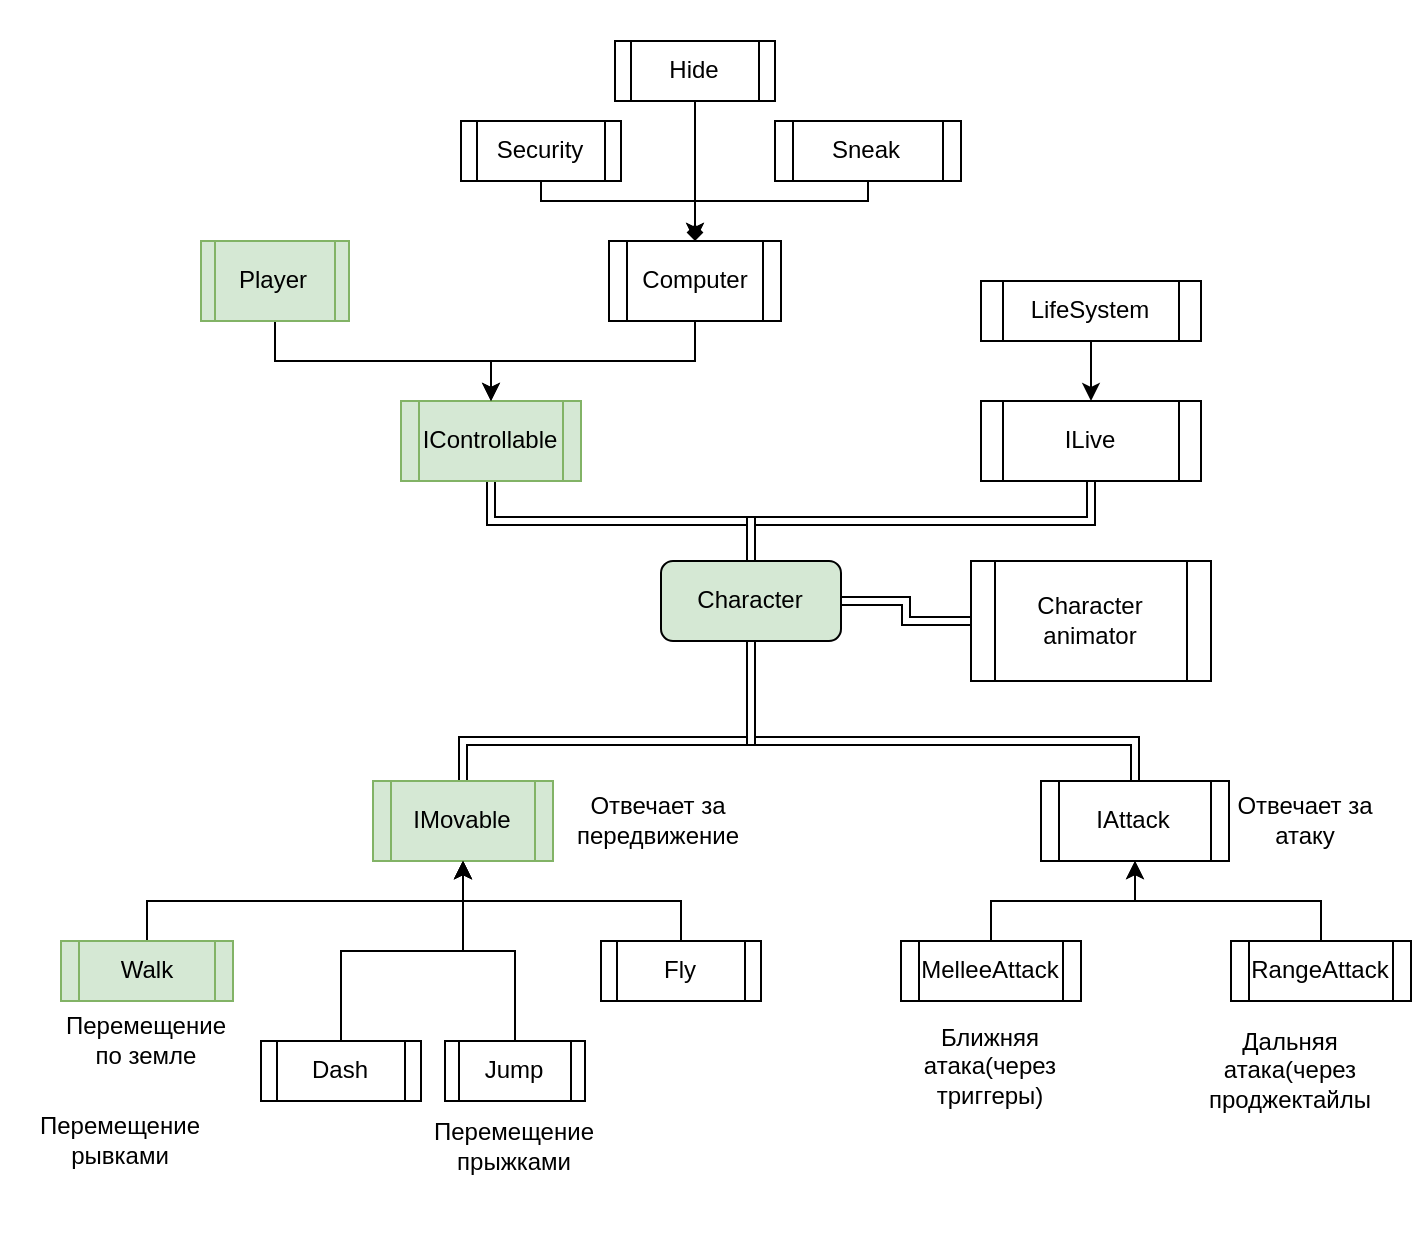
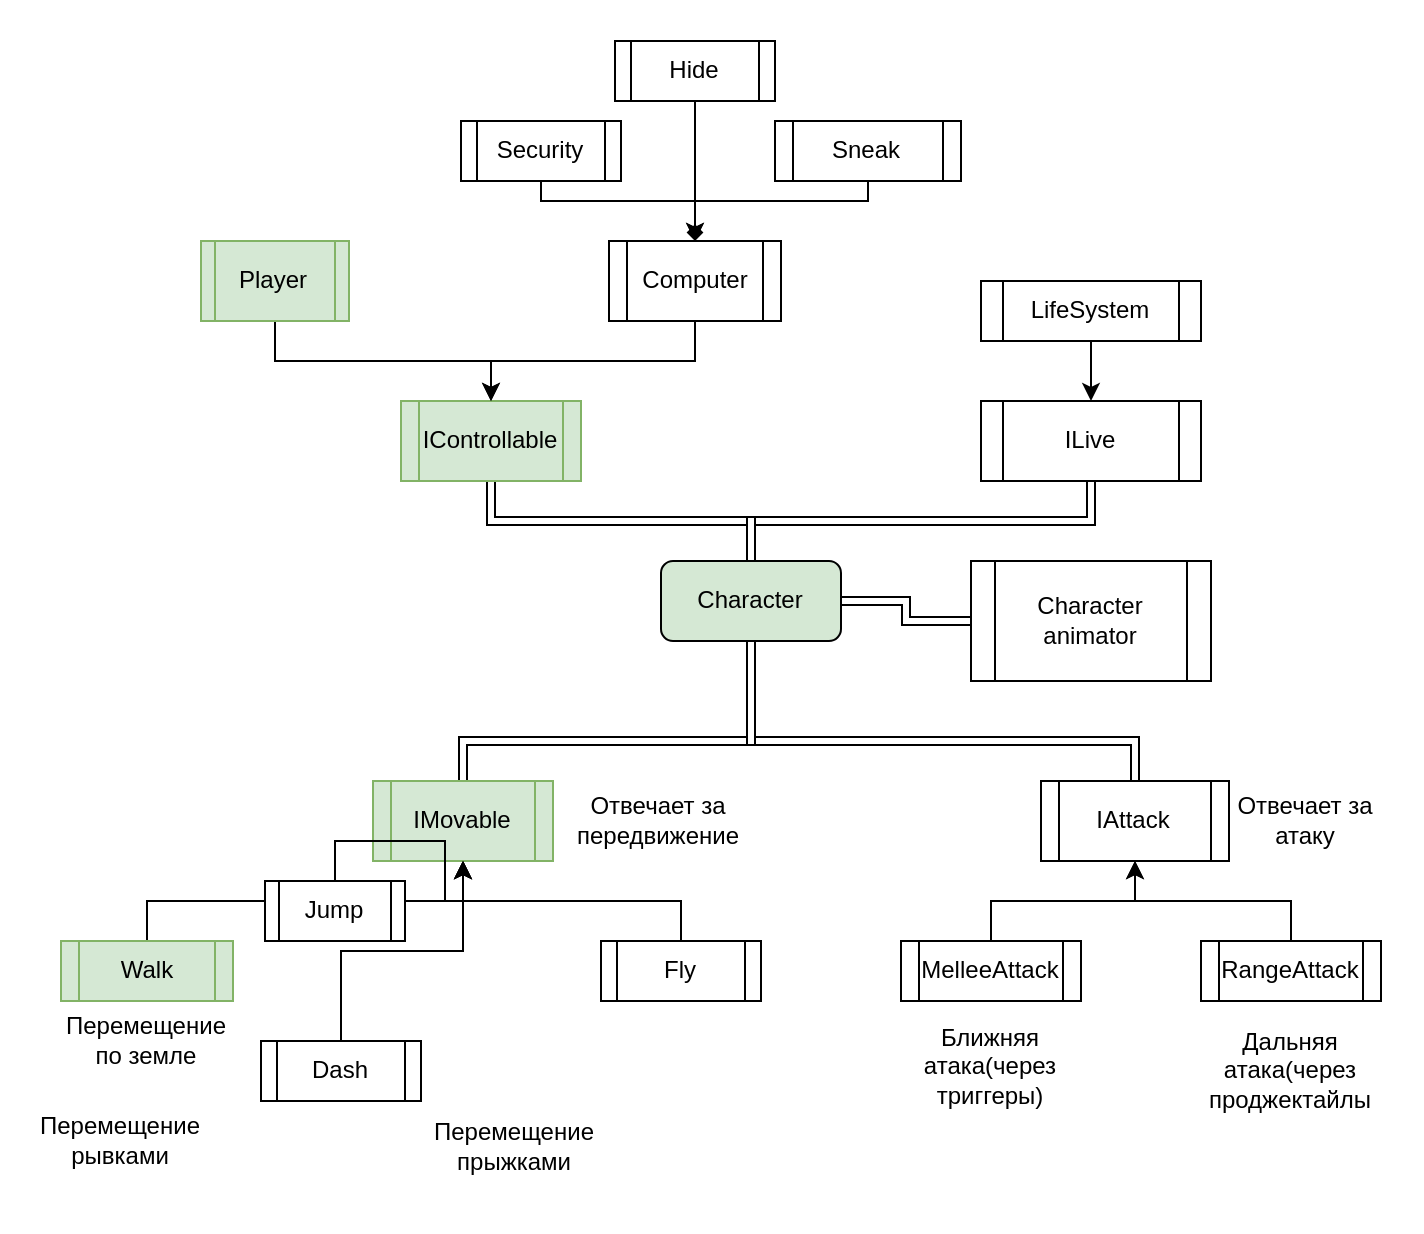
(1321, 971) -> (1291, 971)
(515, 1071) -> (335, 911)
